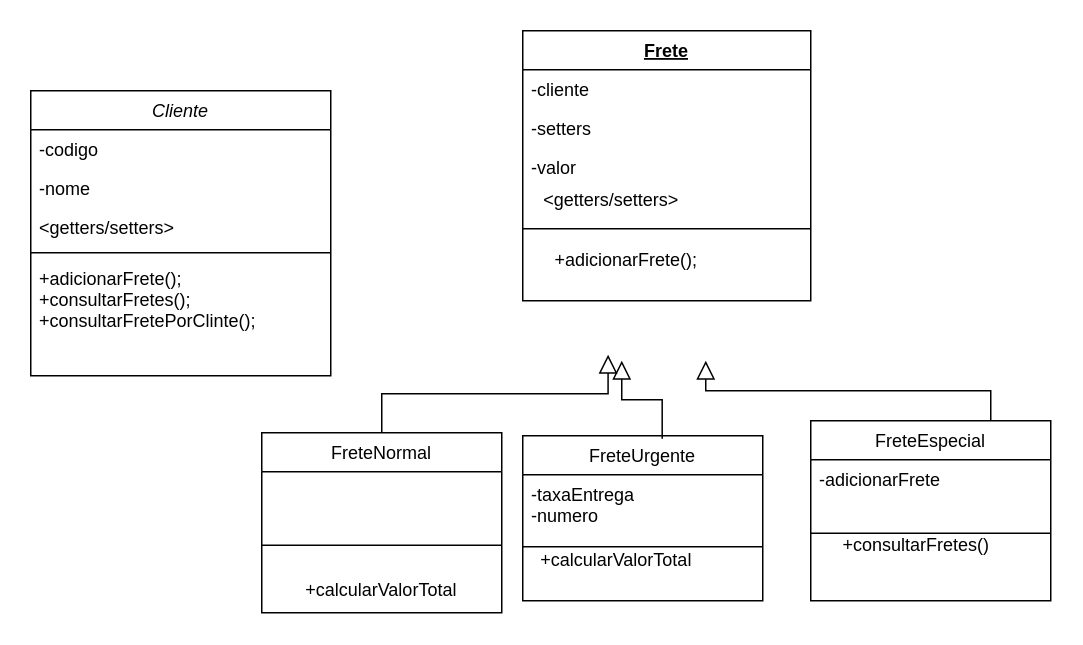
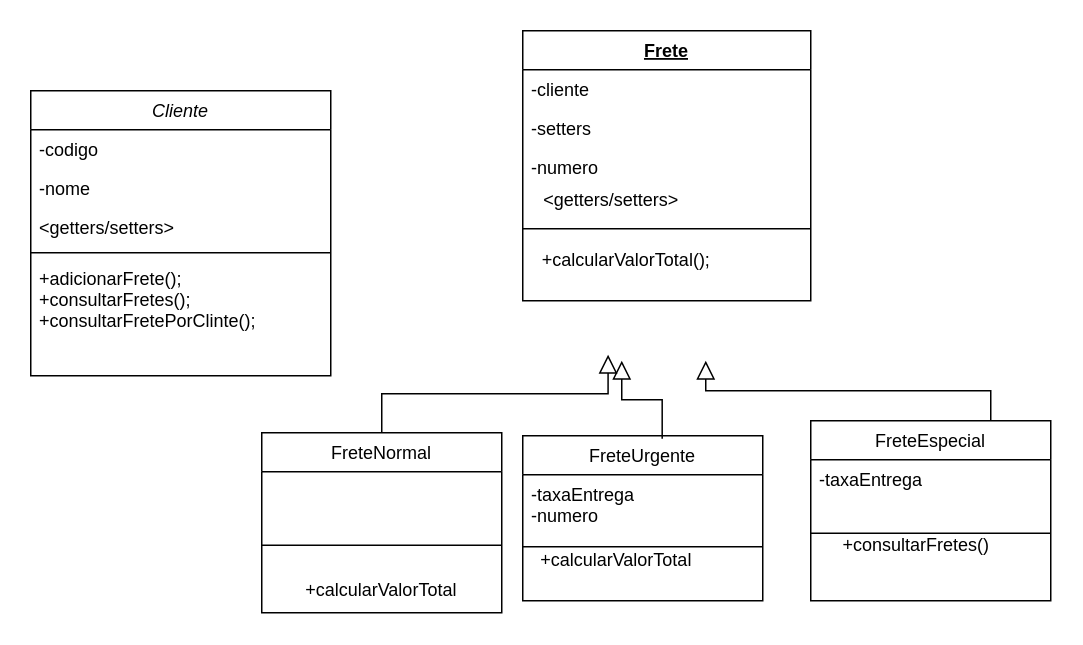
(559, 168) -> (566, 168)
(587, 260) -> (587, 260)
(890, 480) -> (879, 480)
